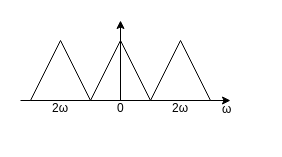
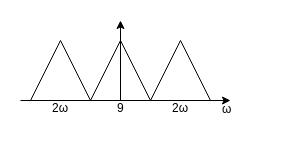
(121, 109) -> (121, 109)
